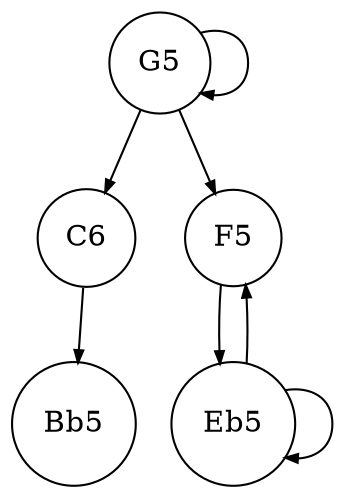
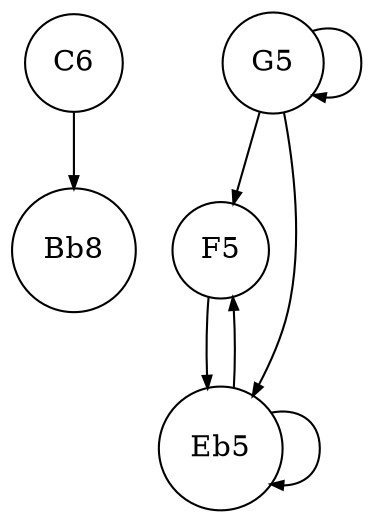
(125, 145) -> (296, 252)
(74, 424) -> (74, 250)
